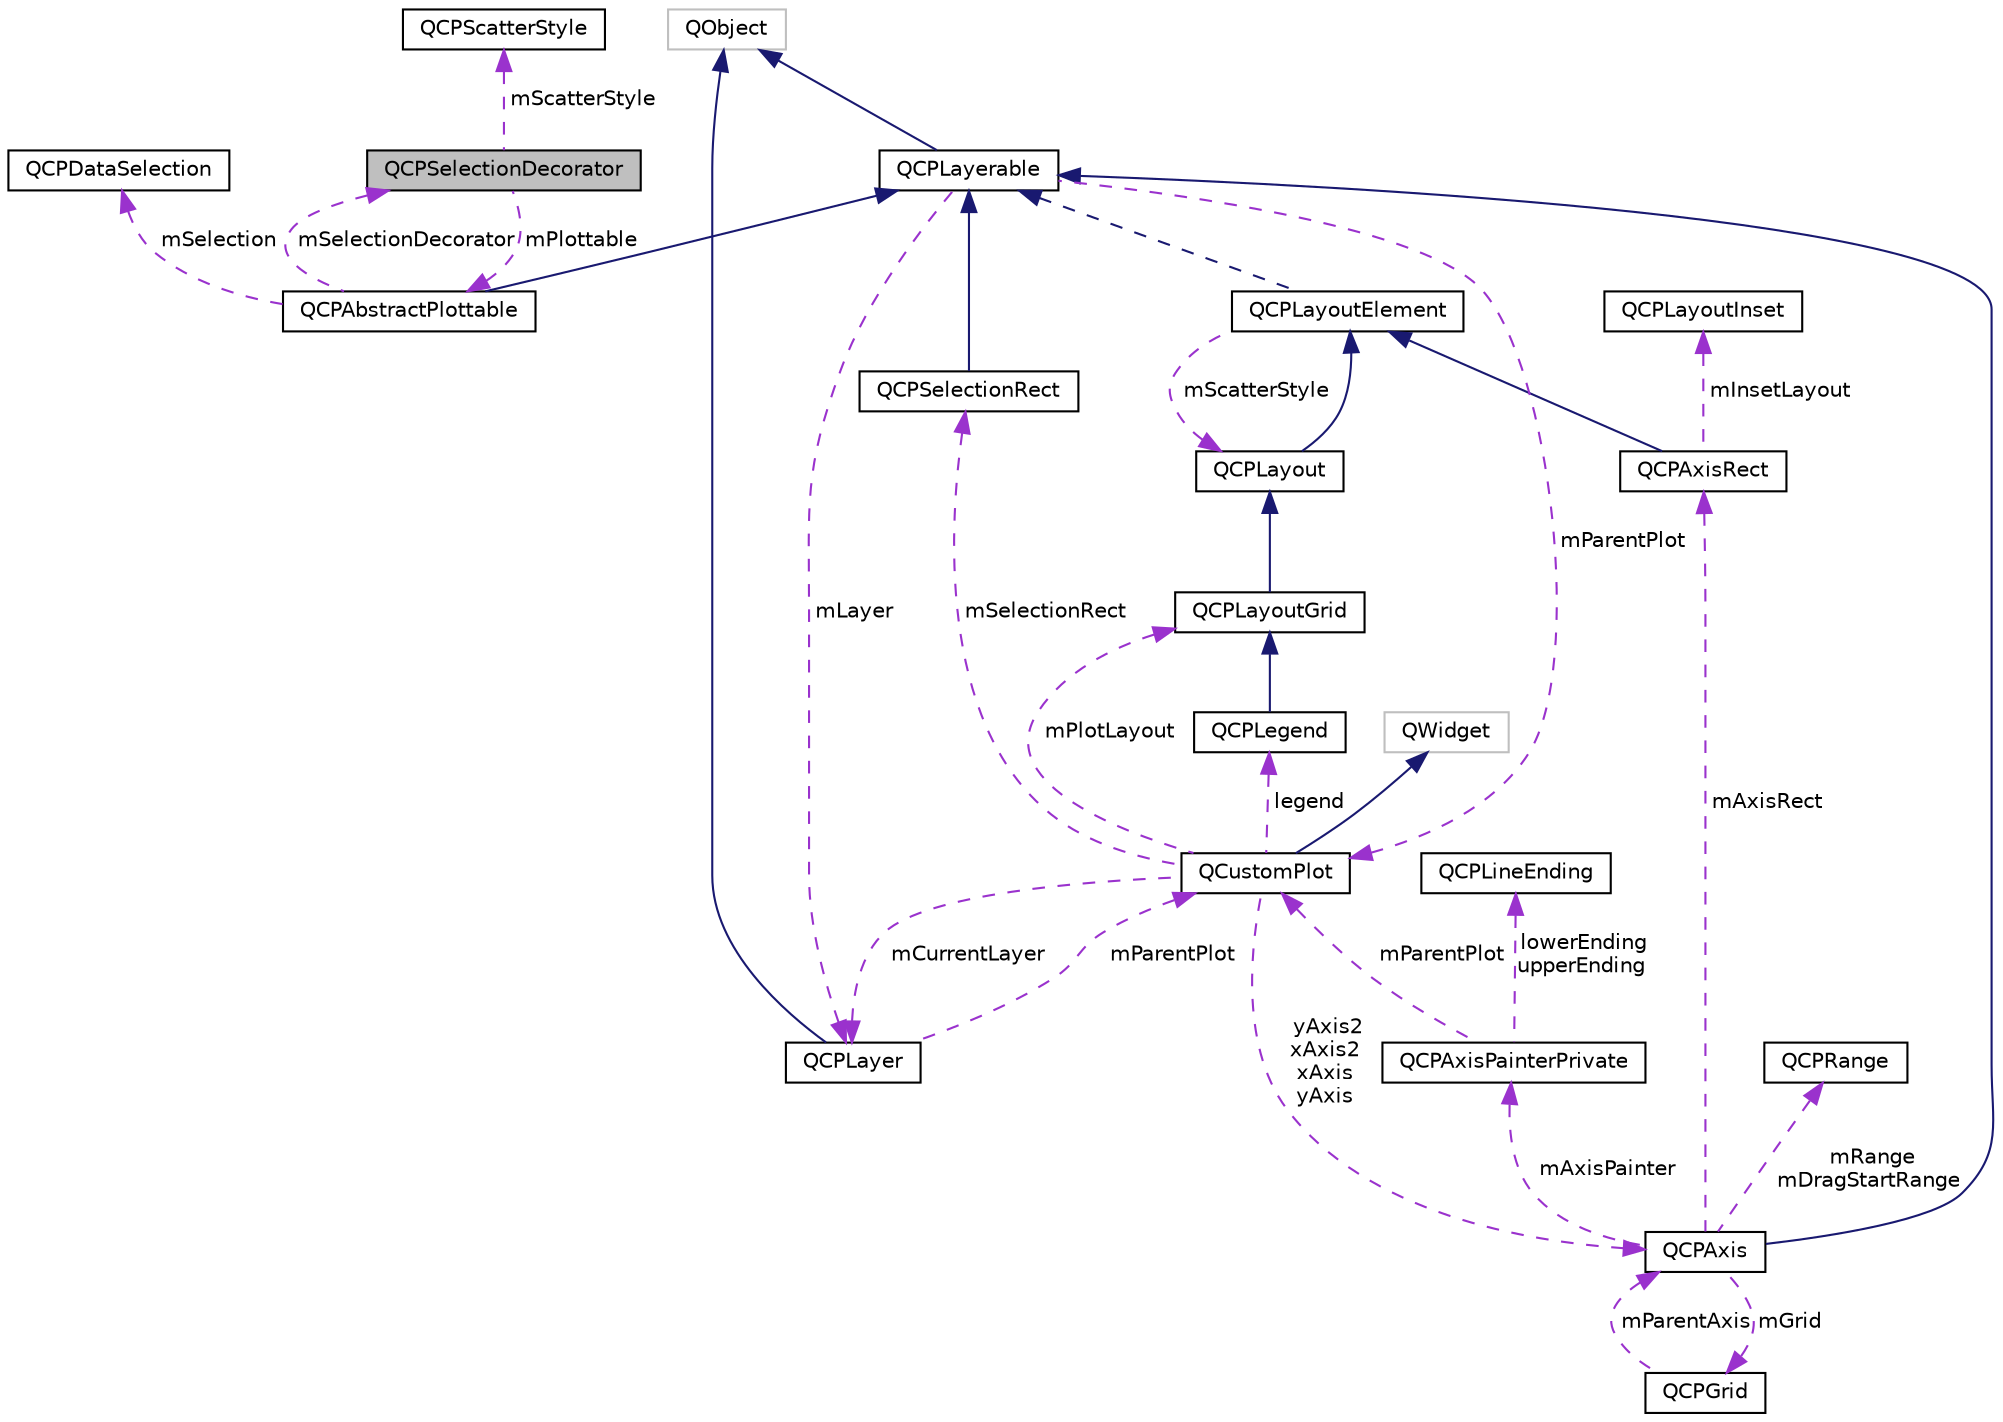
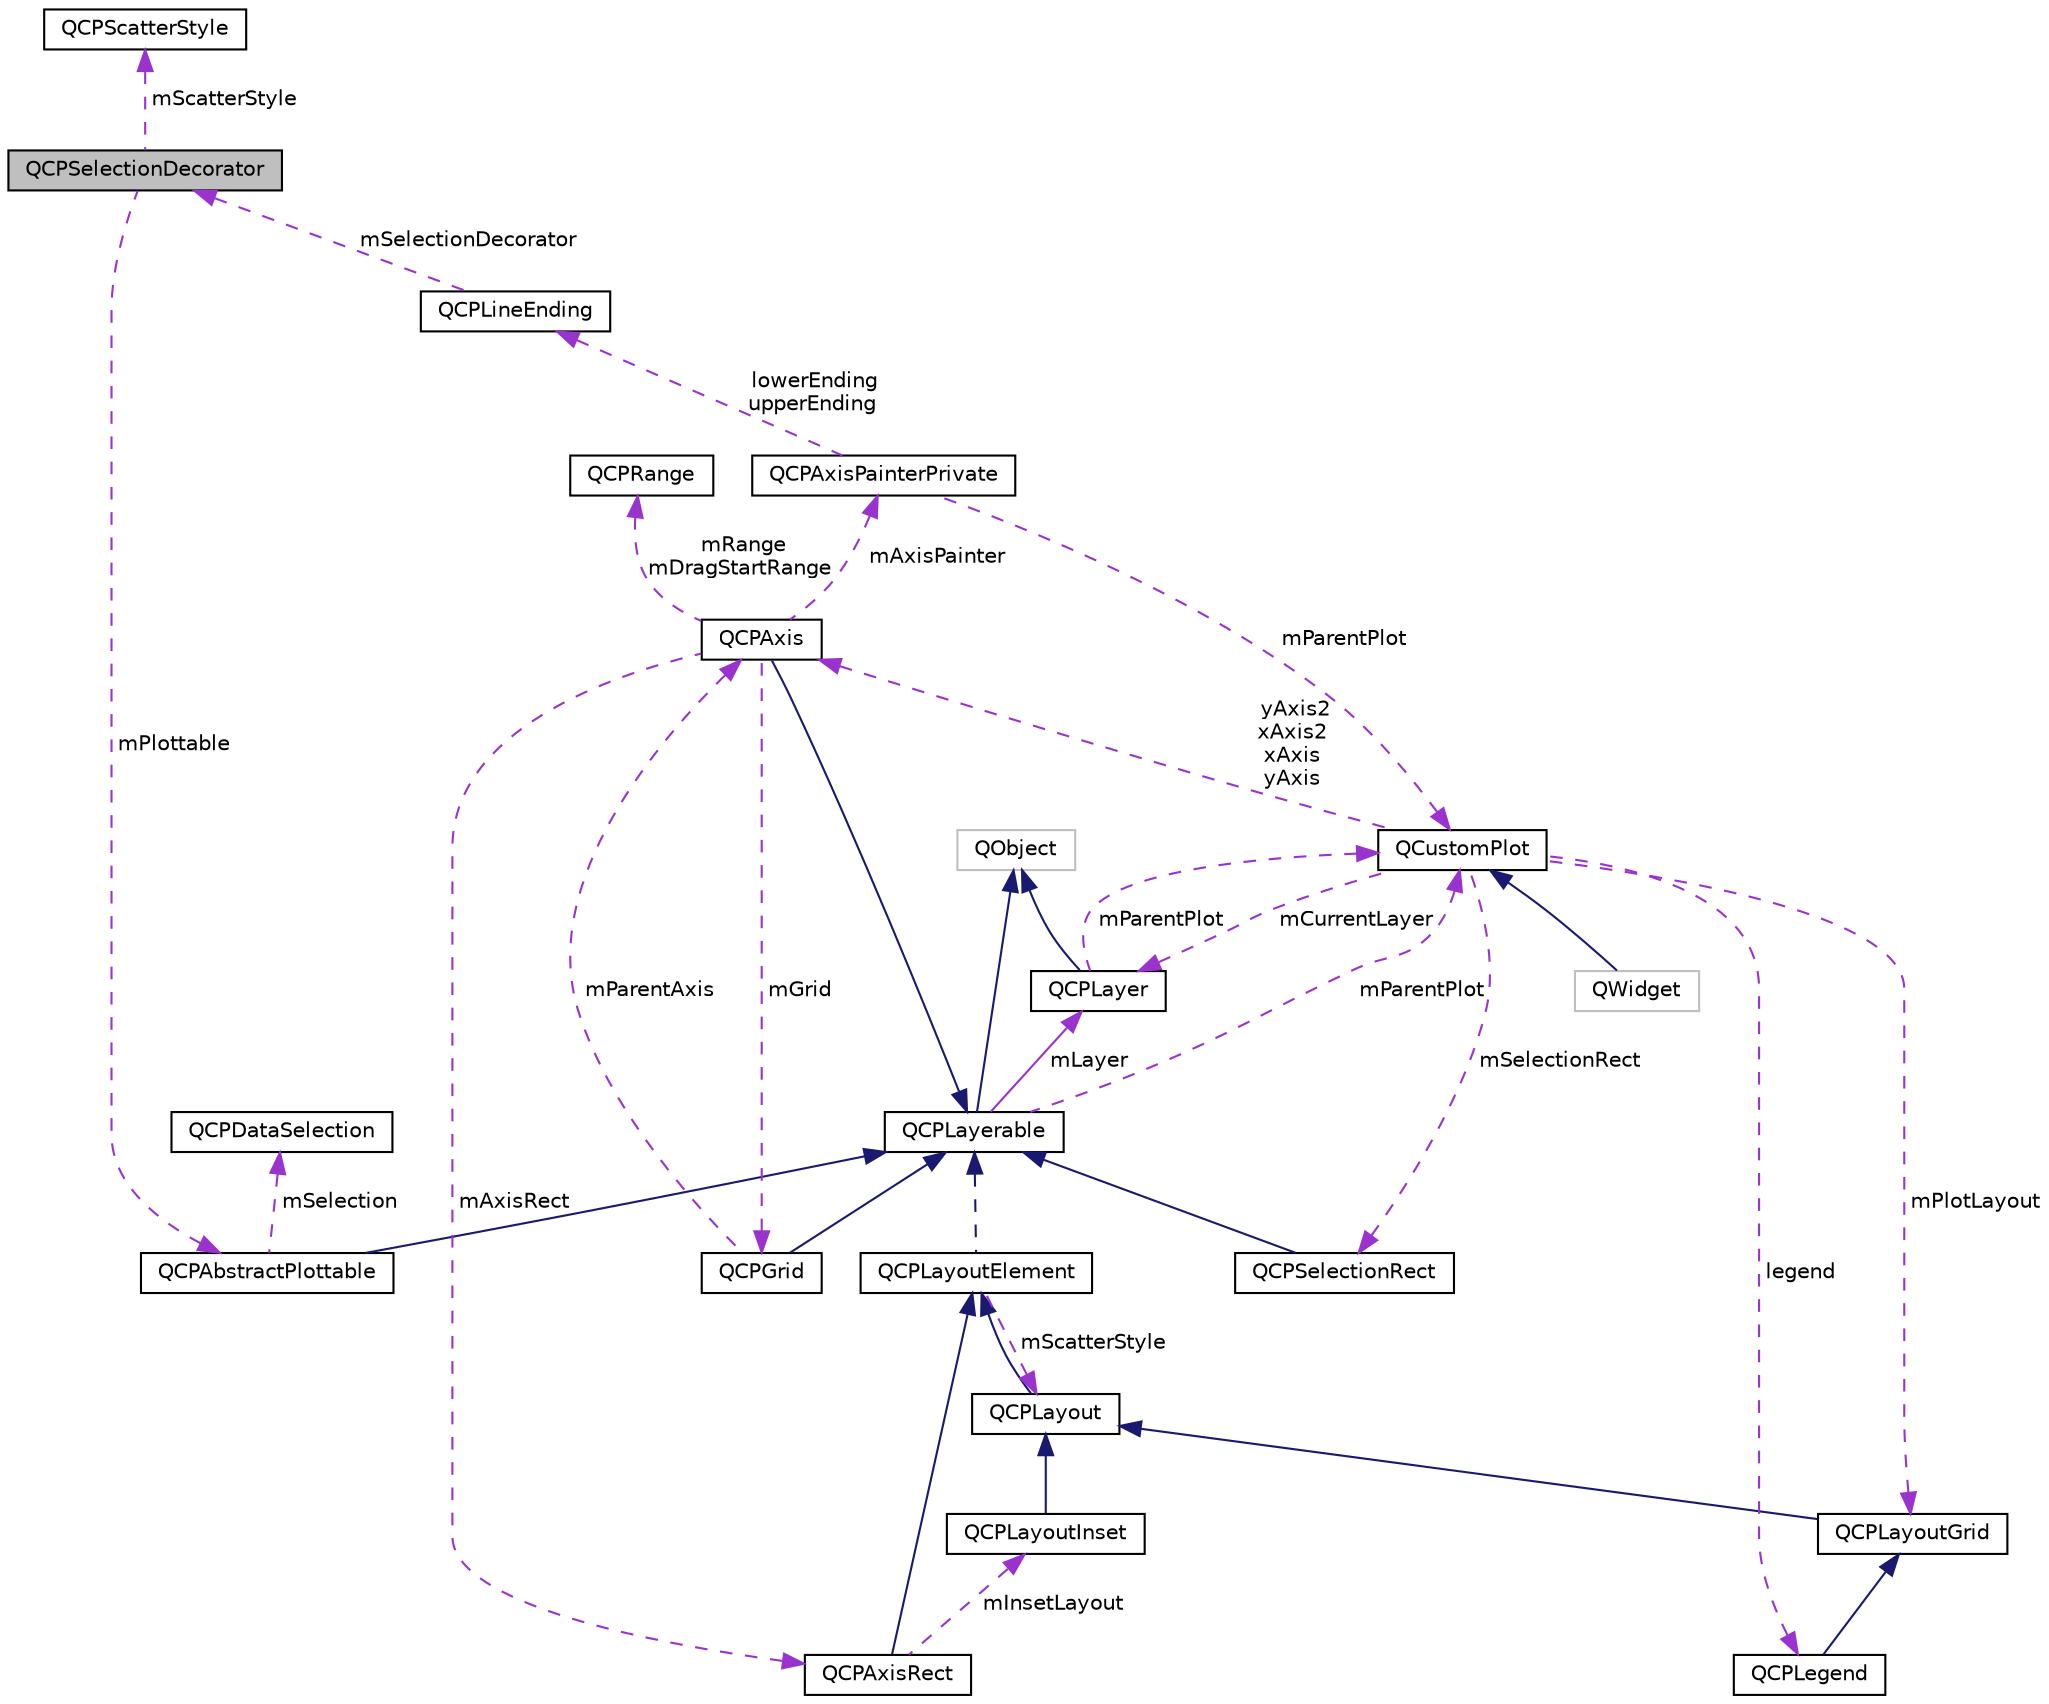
(289, 234) -> (341, 245)
(809, 590) -> (1029, 1070)
(1356, 813) -> (1564, 925)
none -> (859, 1208)
none -> (1046, 1485)
